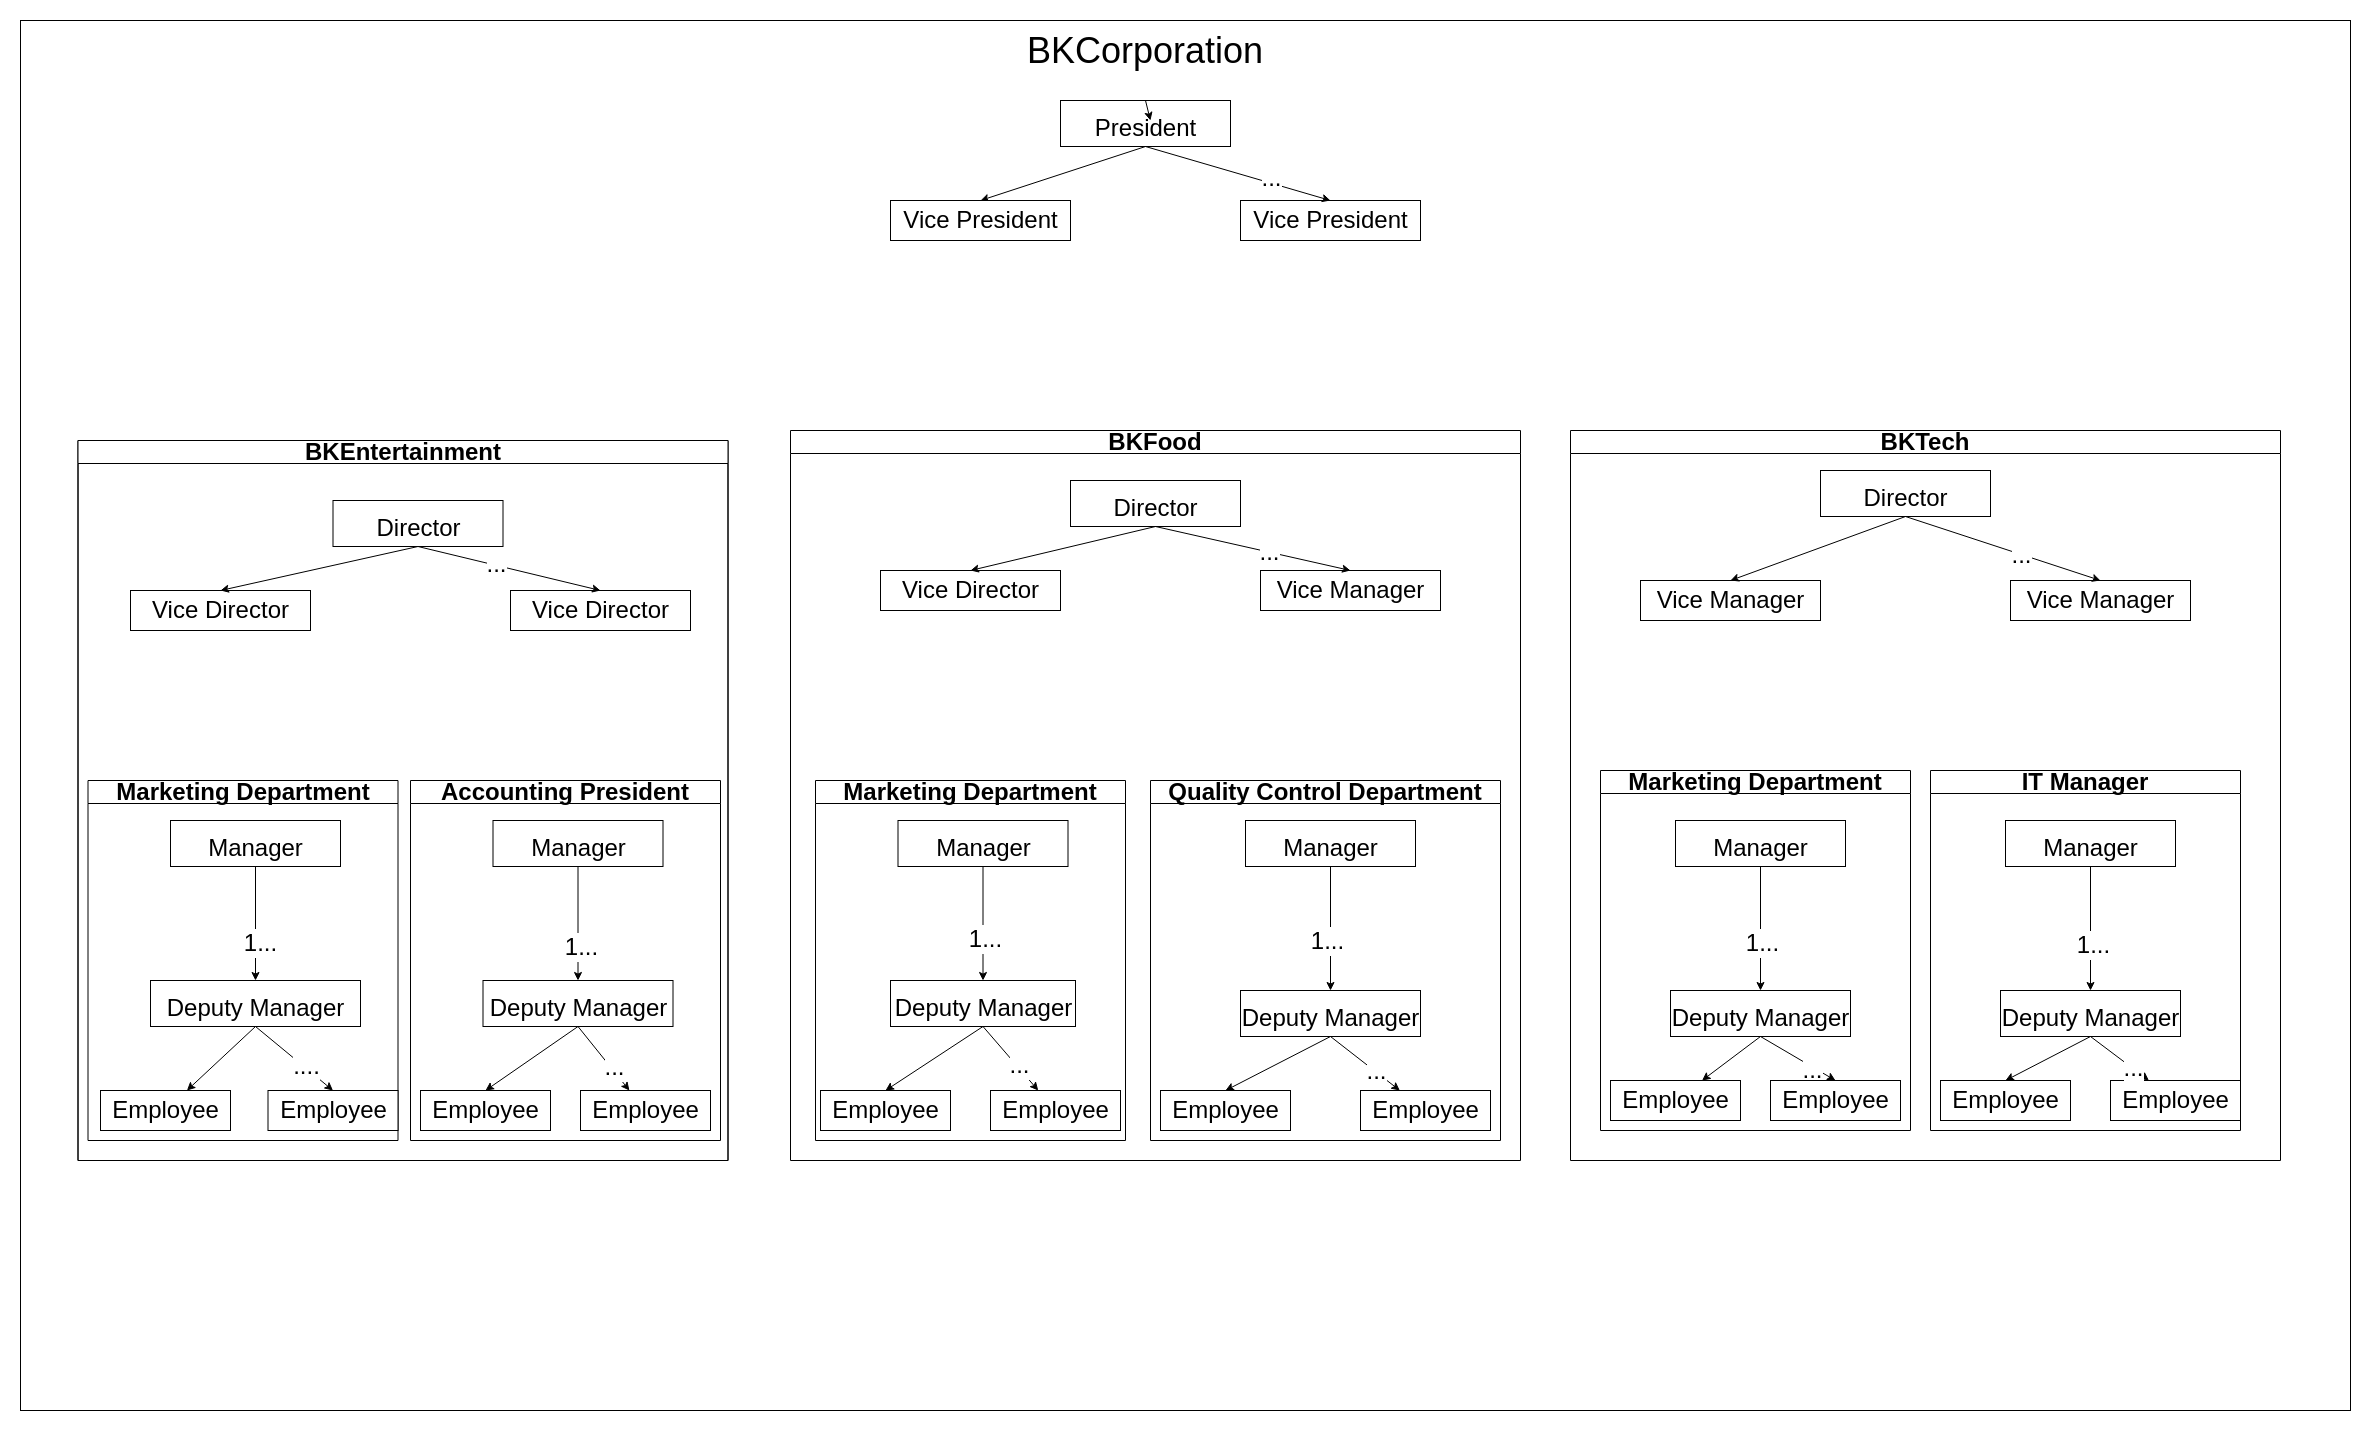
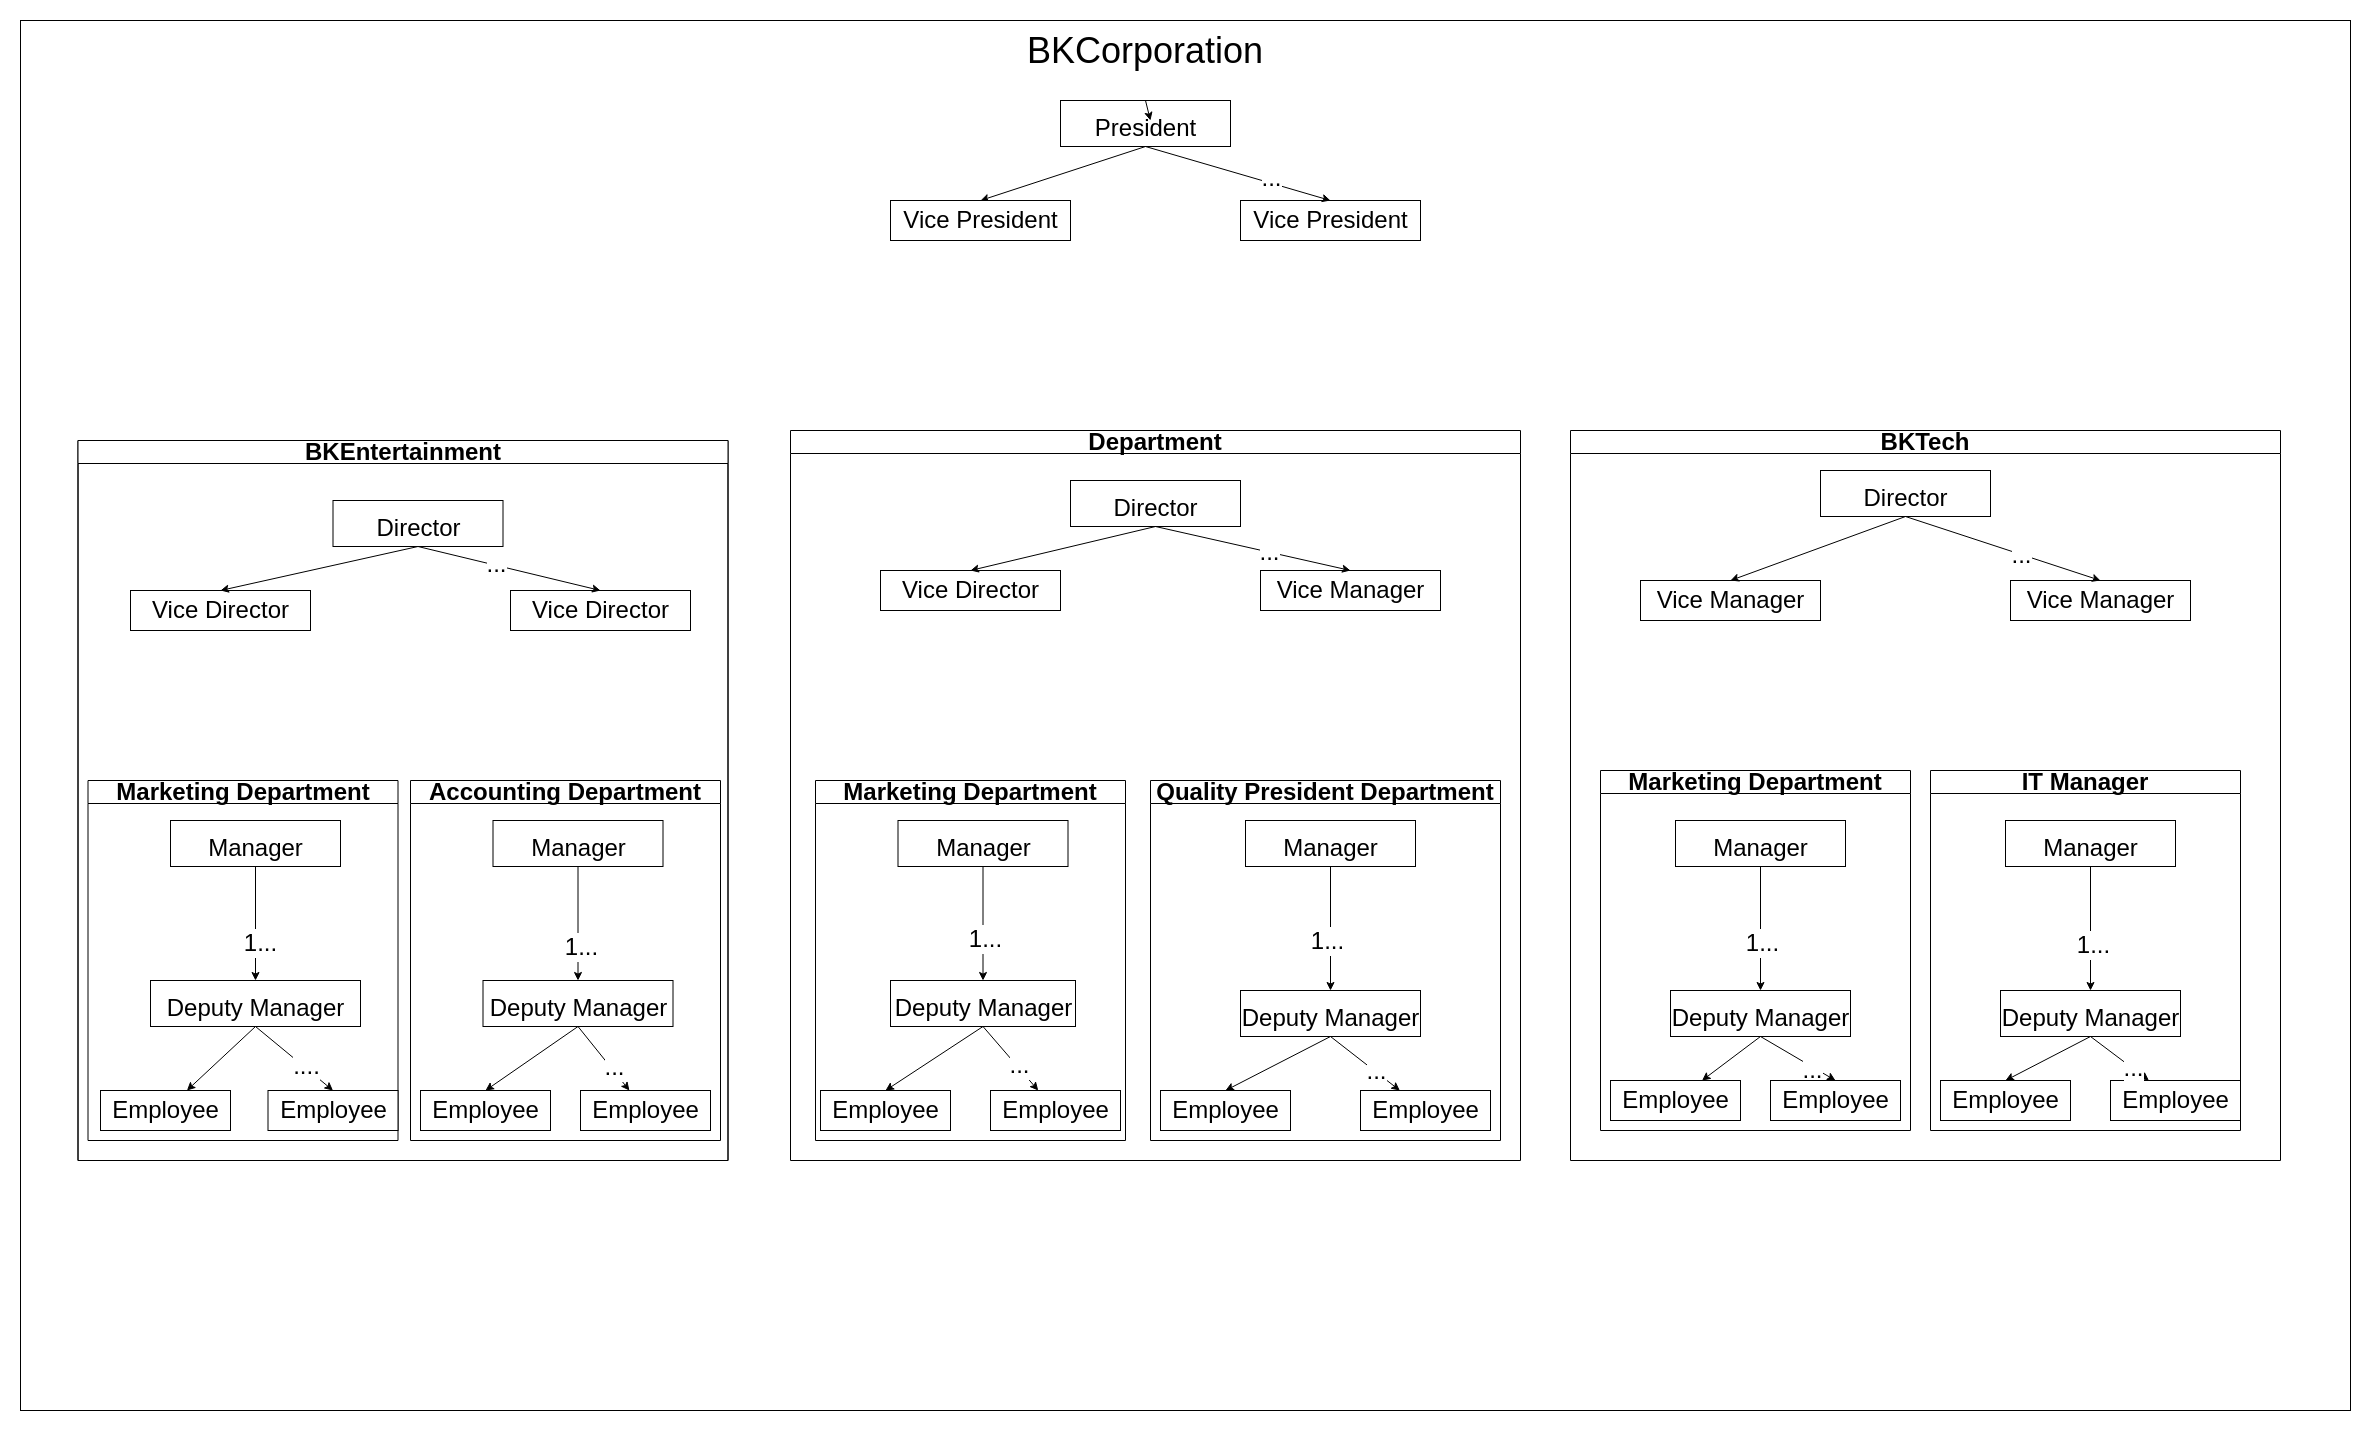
(1156, 443) -> (1156, 443)
(566, 793) -> (566, 793)
(1326, 793) -> (1326, 793)
